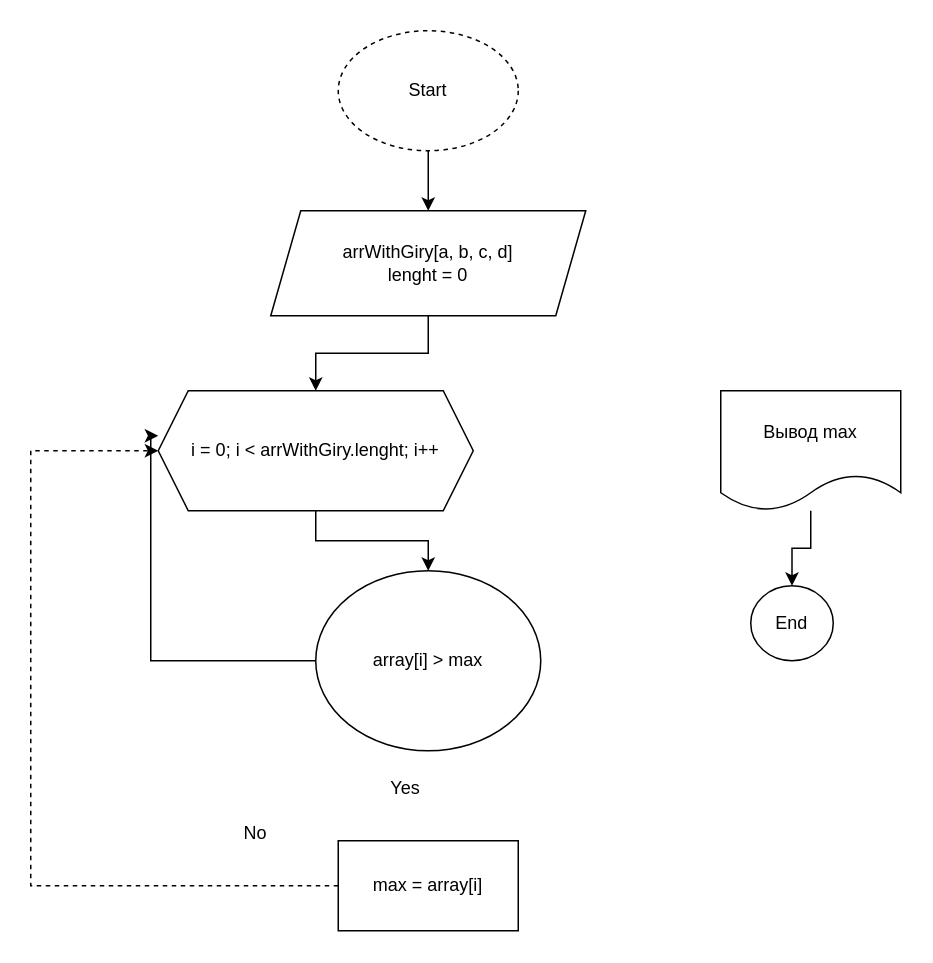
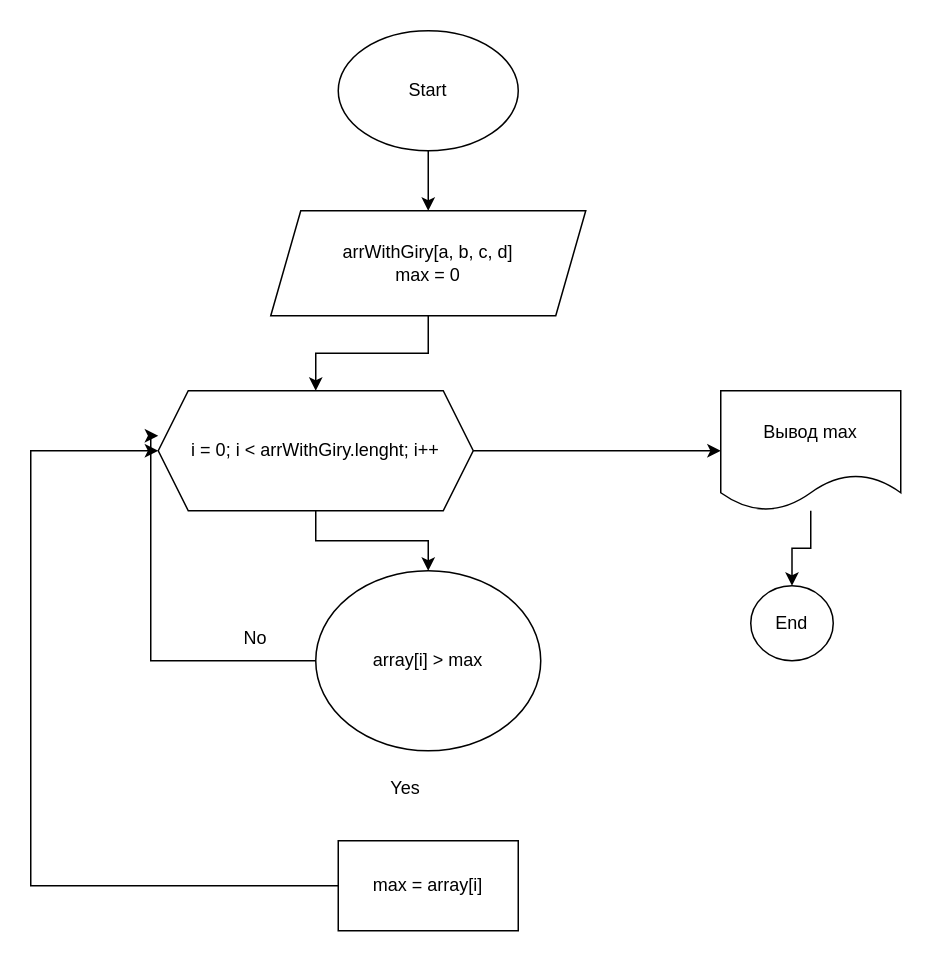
(428, 91) -> (428, 91)
(428, 263) -> (428, 263)
none -> (592, 451)
(31, 765) -> (31, 765)
(256, 833) -> (256, 638)
